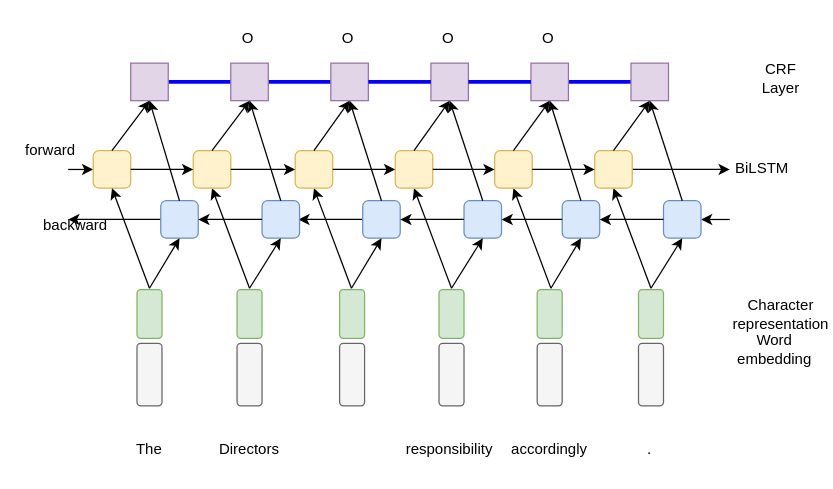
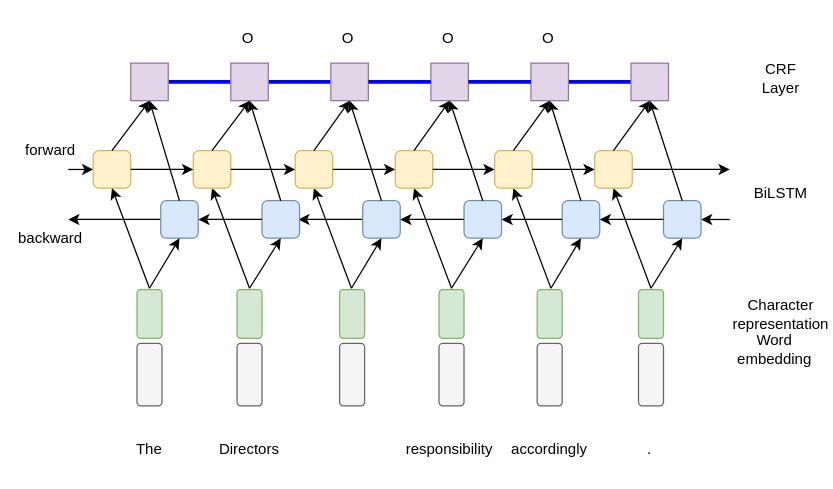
(762, 168) -> (781, 193)
(76, 226) -> (51, 238)
